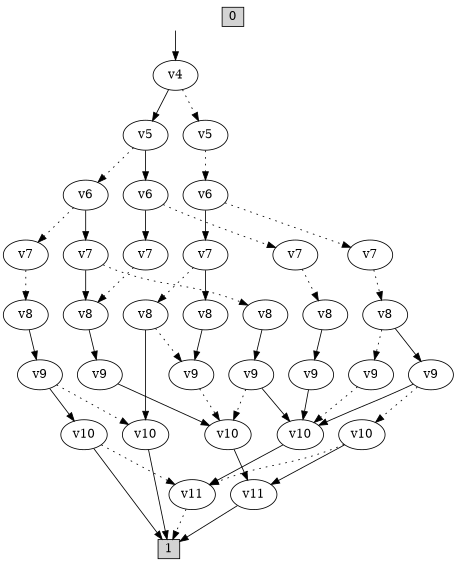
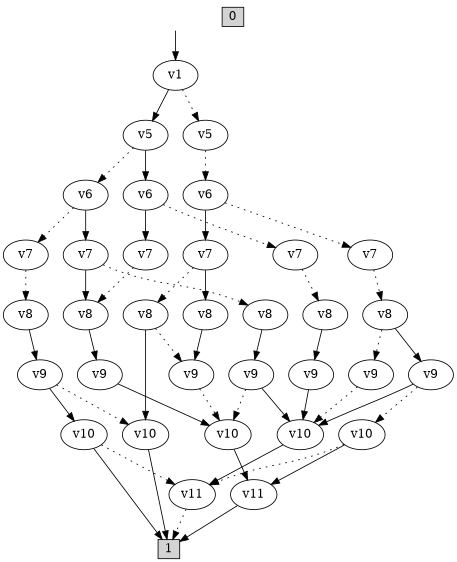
(176, 75) -> (176, 75)
